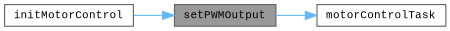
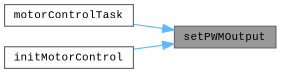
(291, 15) -> (148, 26)
